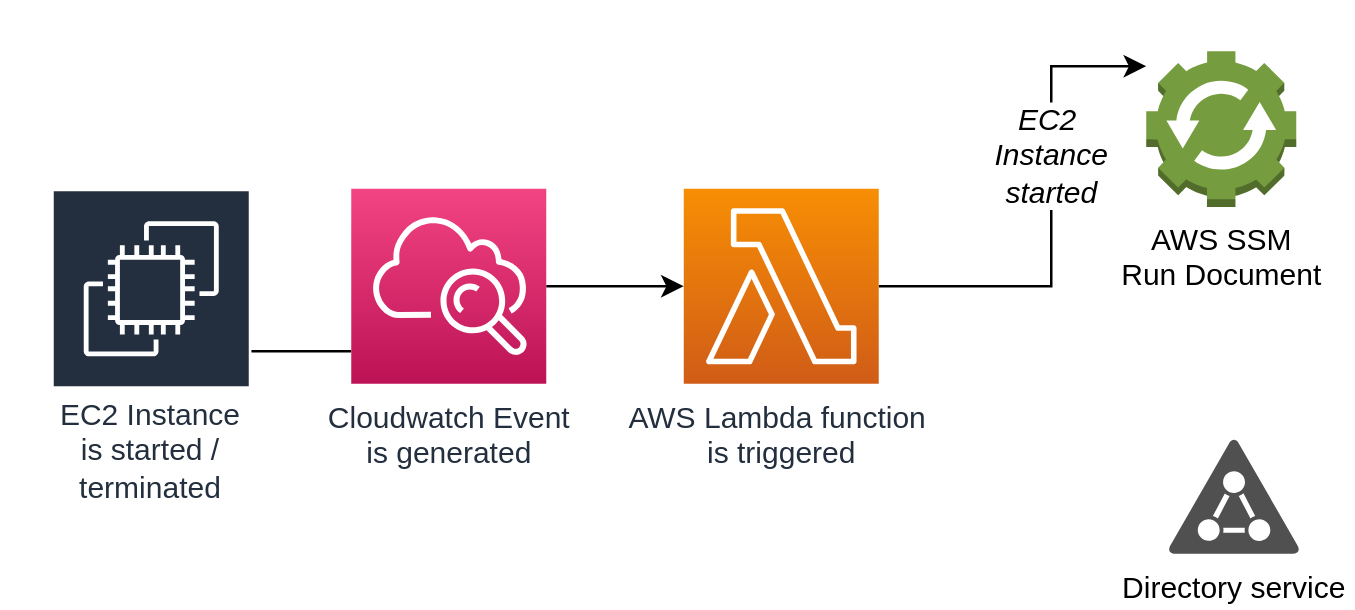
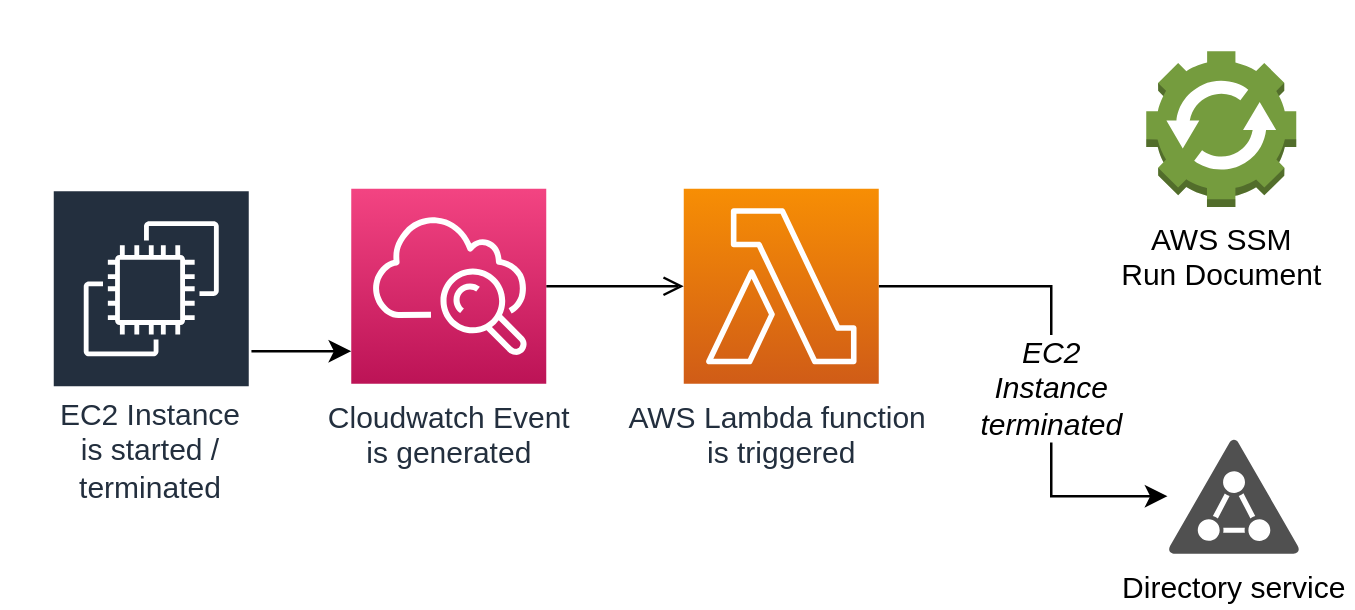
(1066, 66) -> none
(665, 286) -> (669, 286)
(341, 351) -> (333, 351)
none -> (1061, 496)
